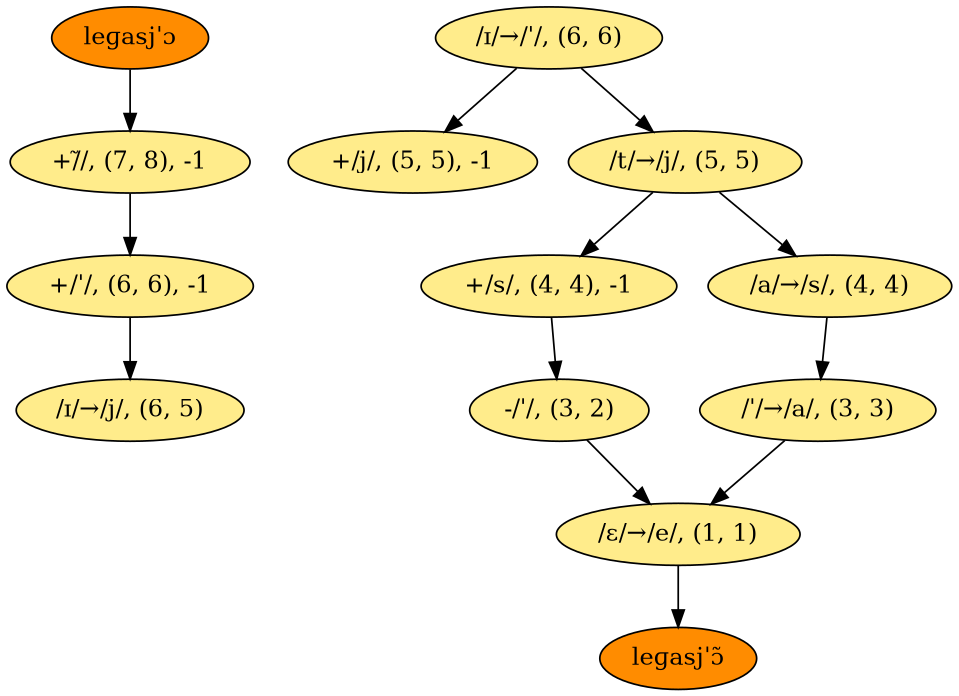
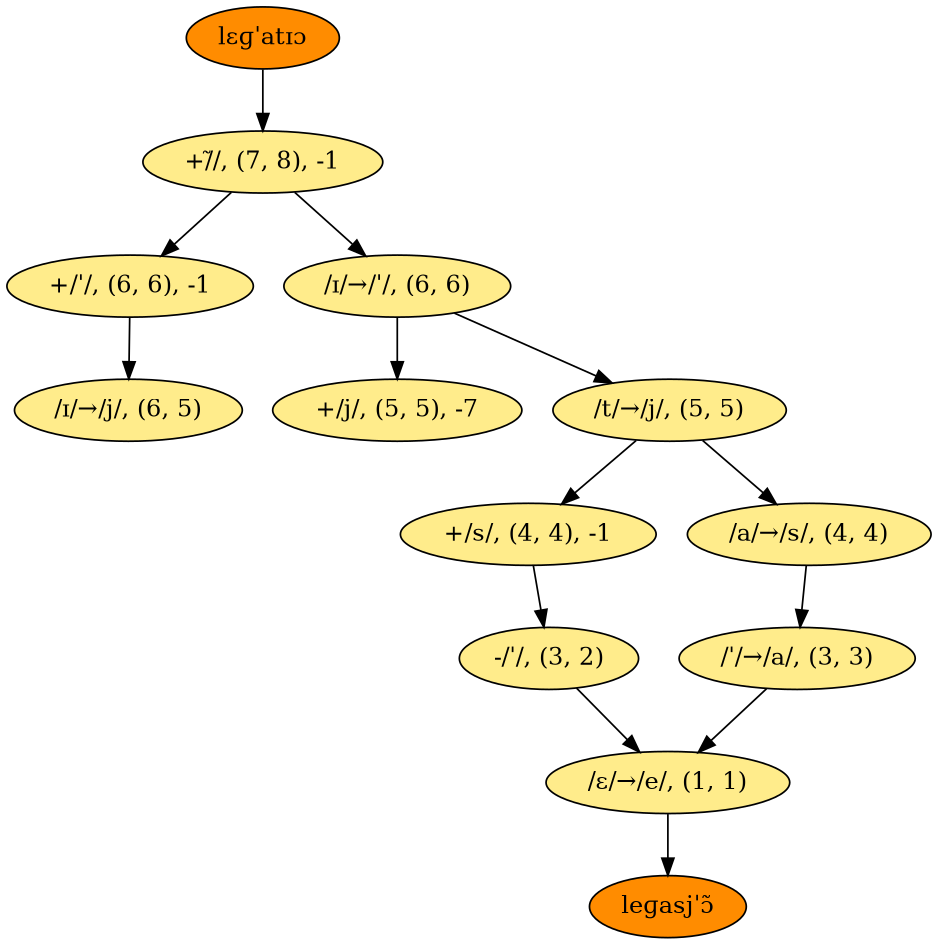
(130, 38) -> (263, 38)
(413, 162) -> (397, 410)
none -> (324, 218)
